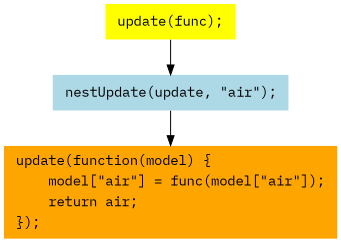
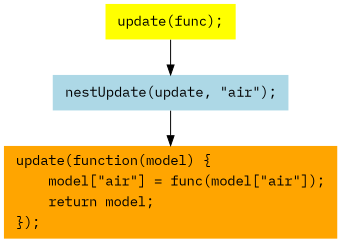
(77, 202) -> (85, 202)
